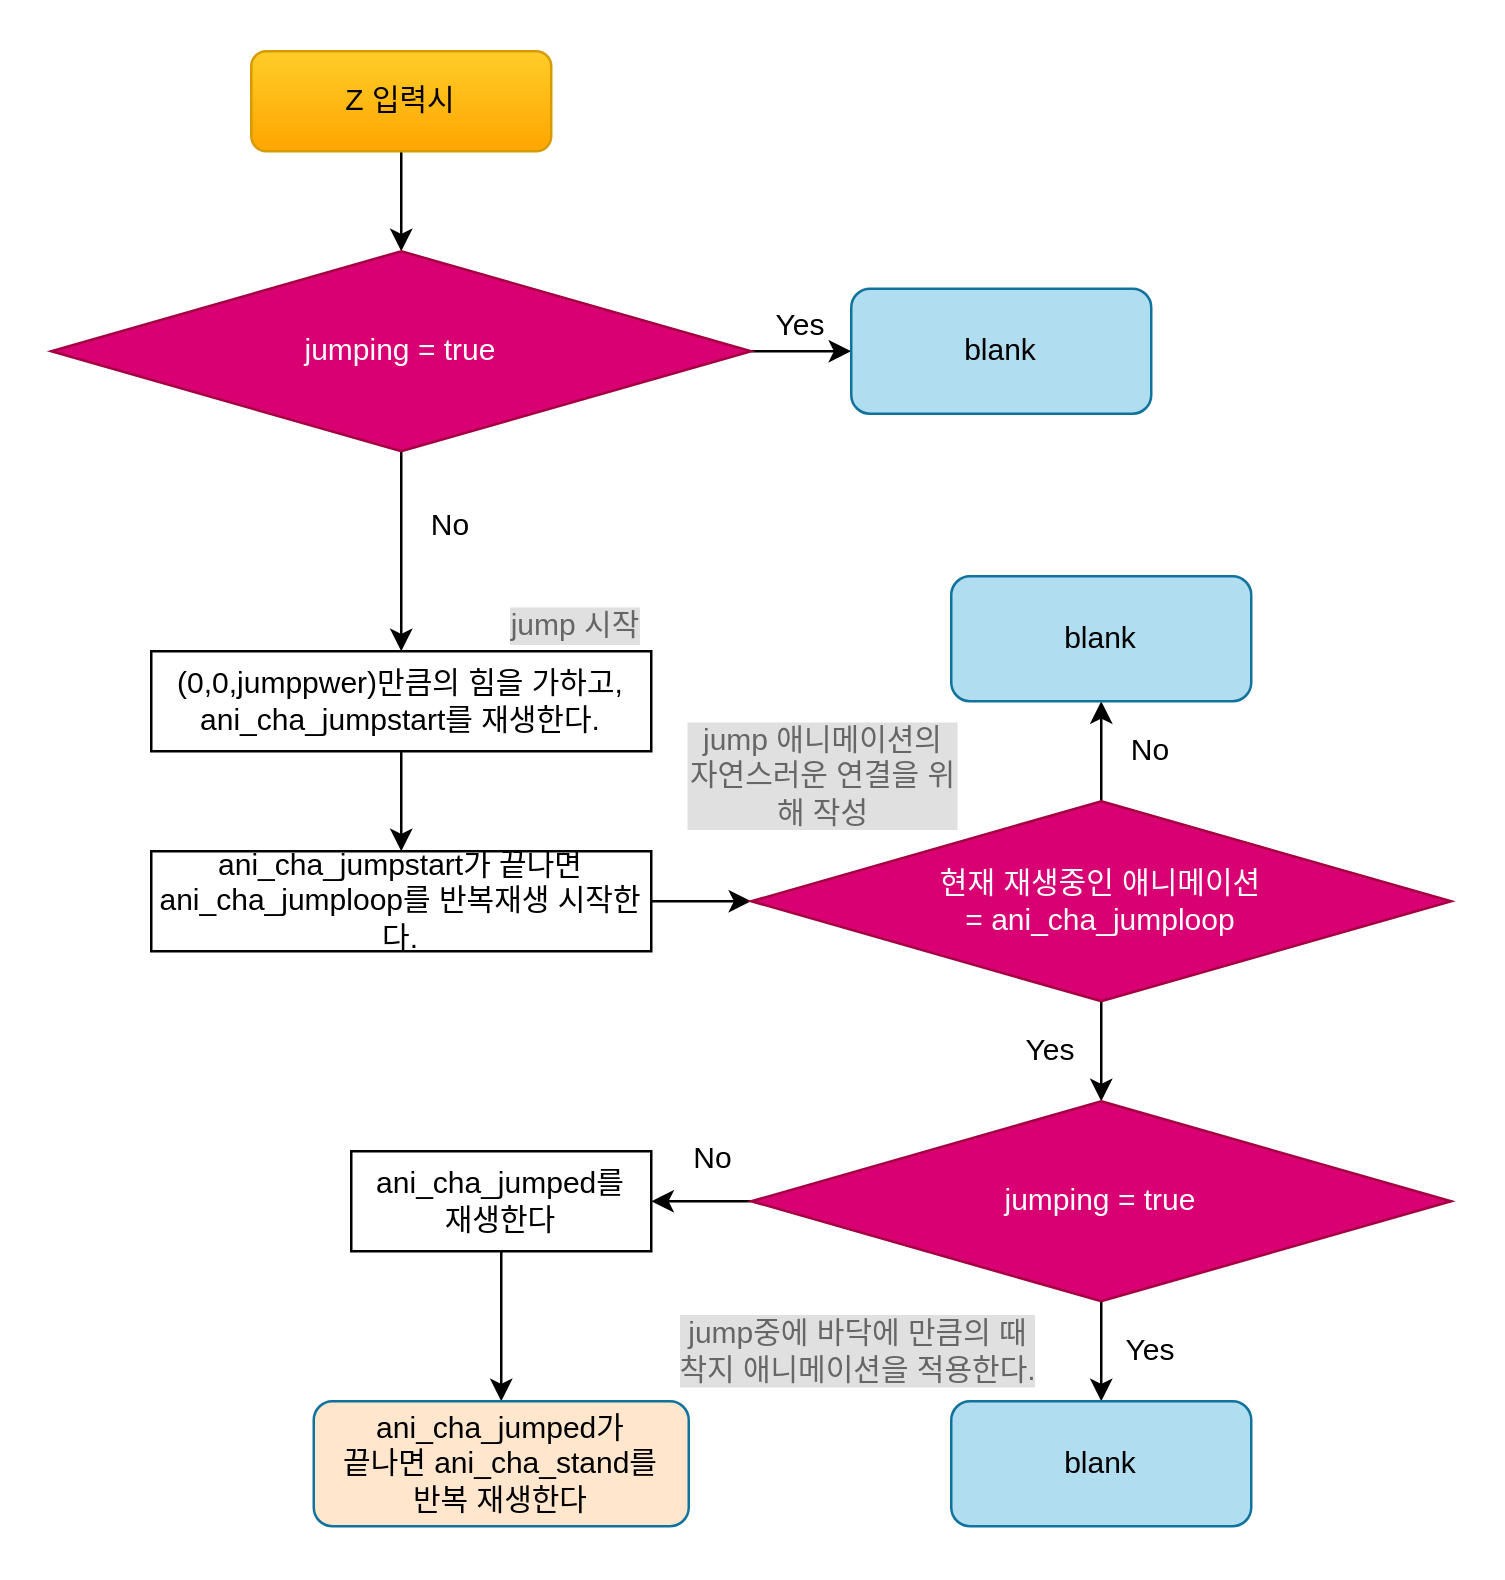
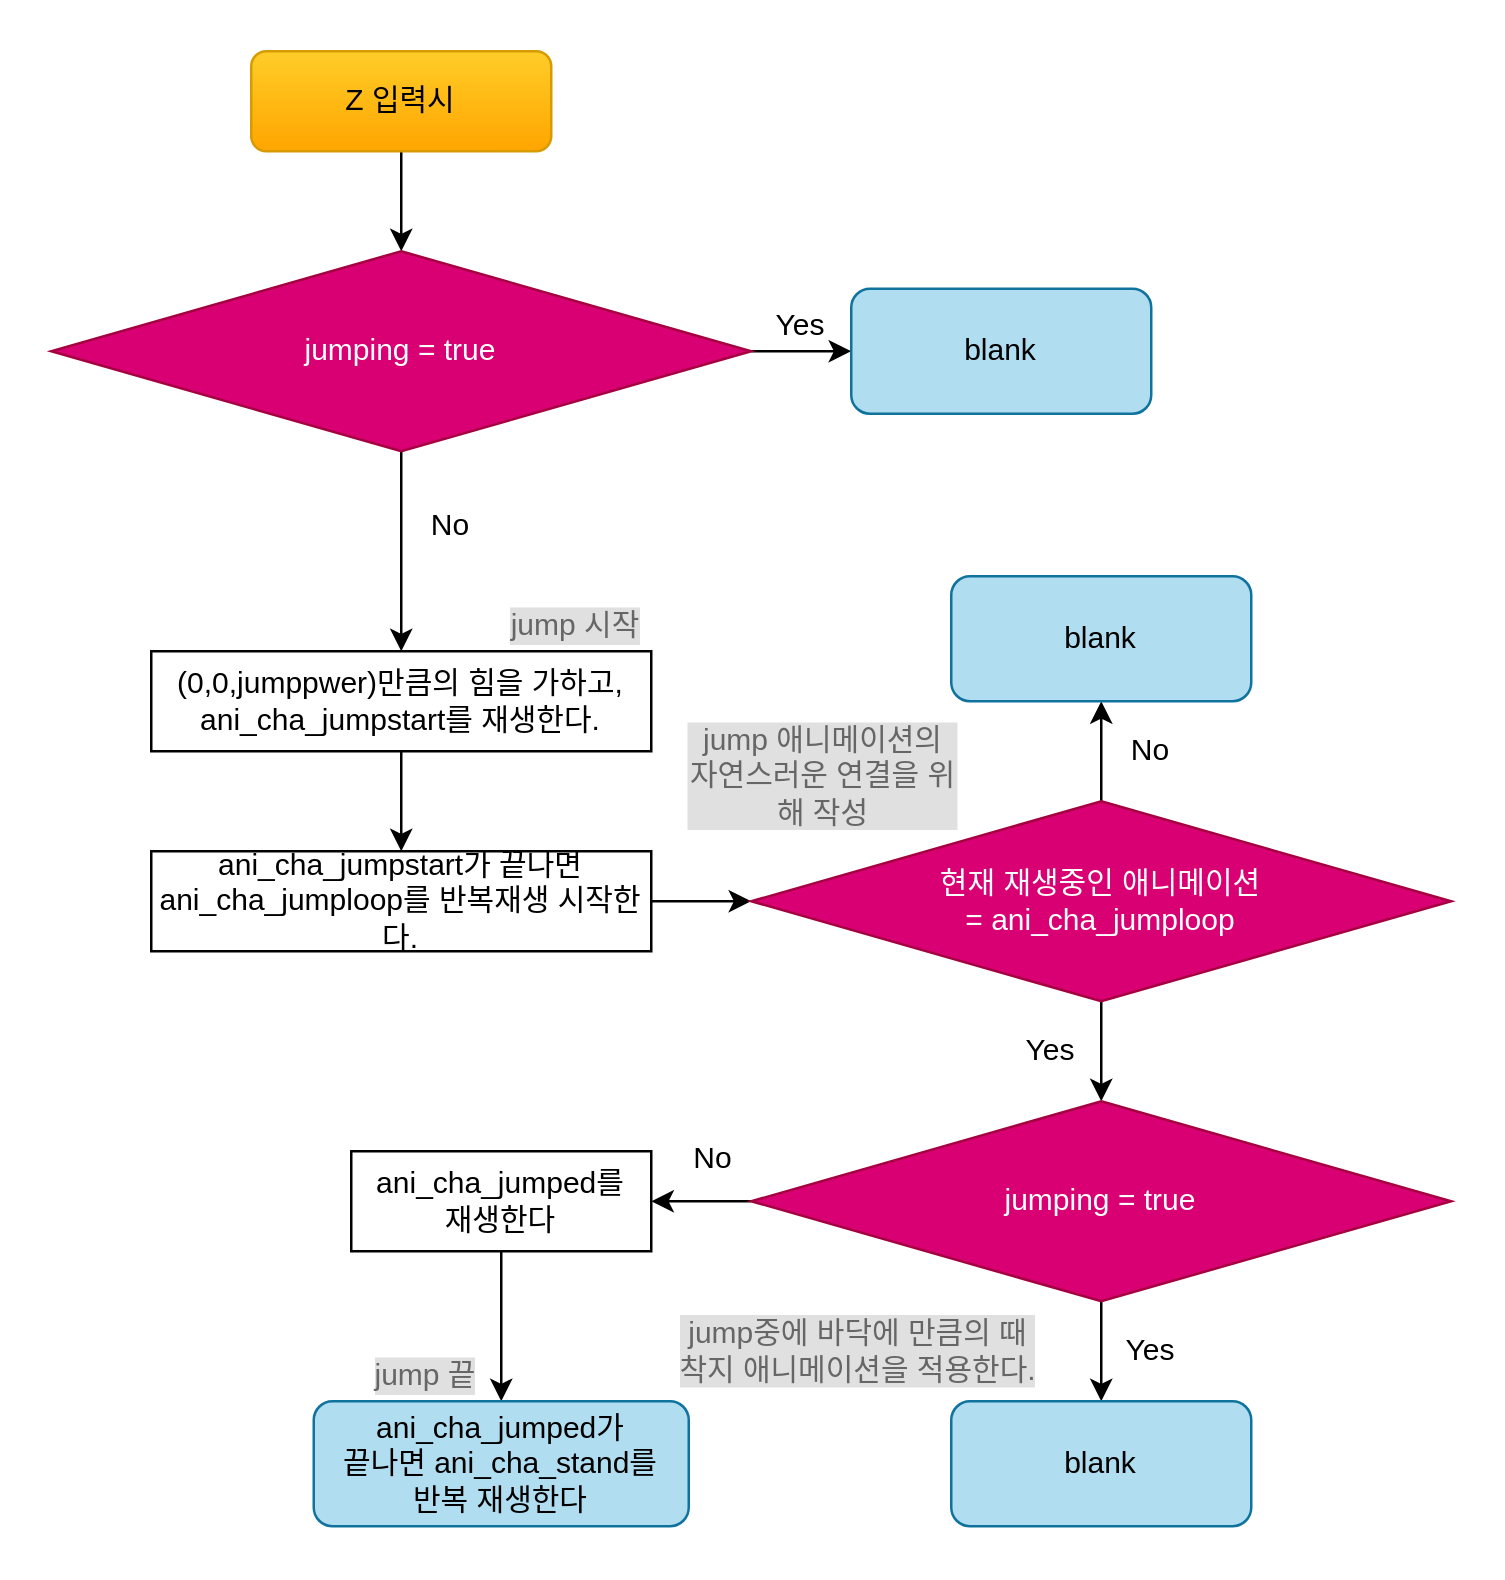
none -> (426, 1376)
(501, 1464) -> (501, 1464)
